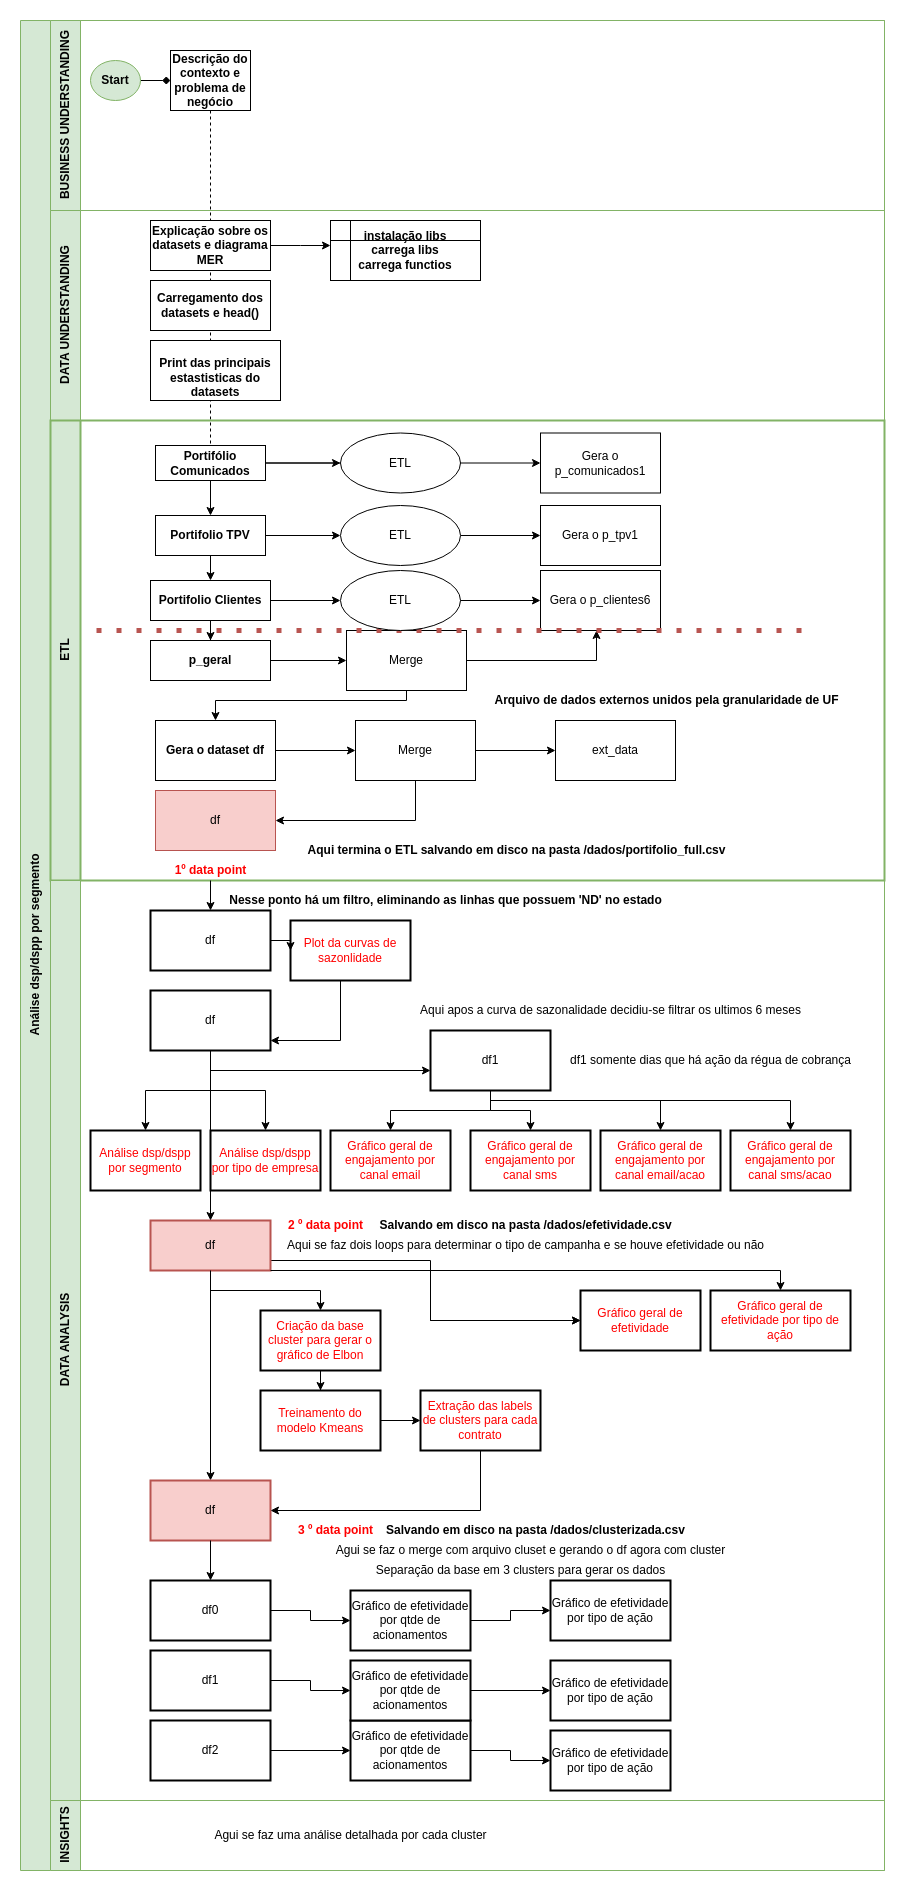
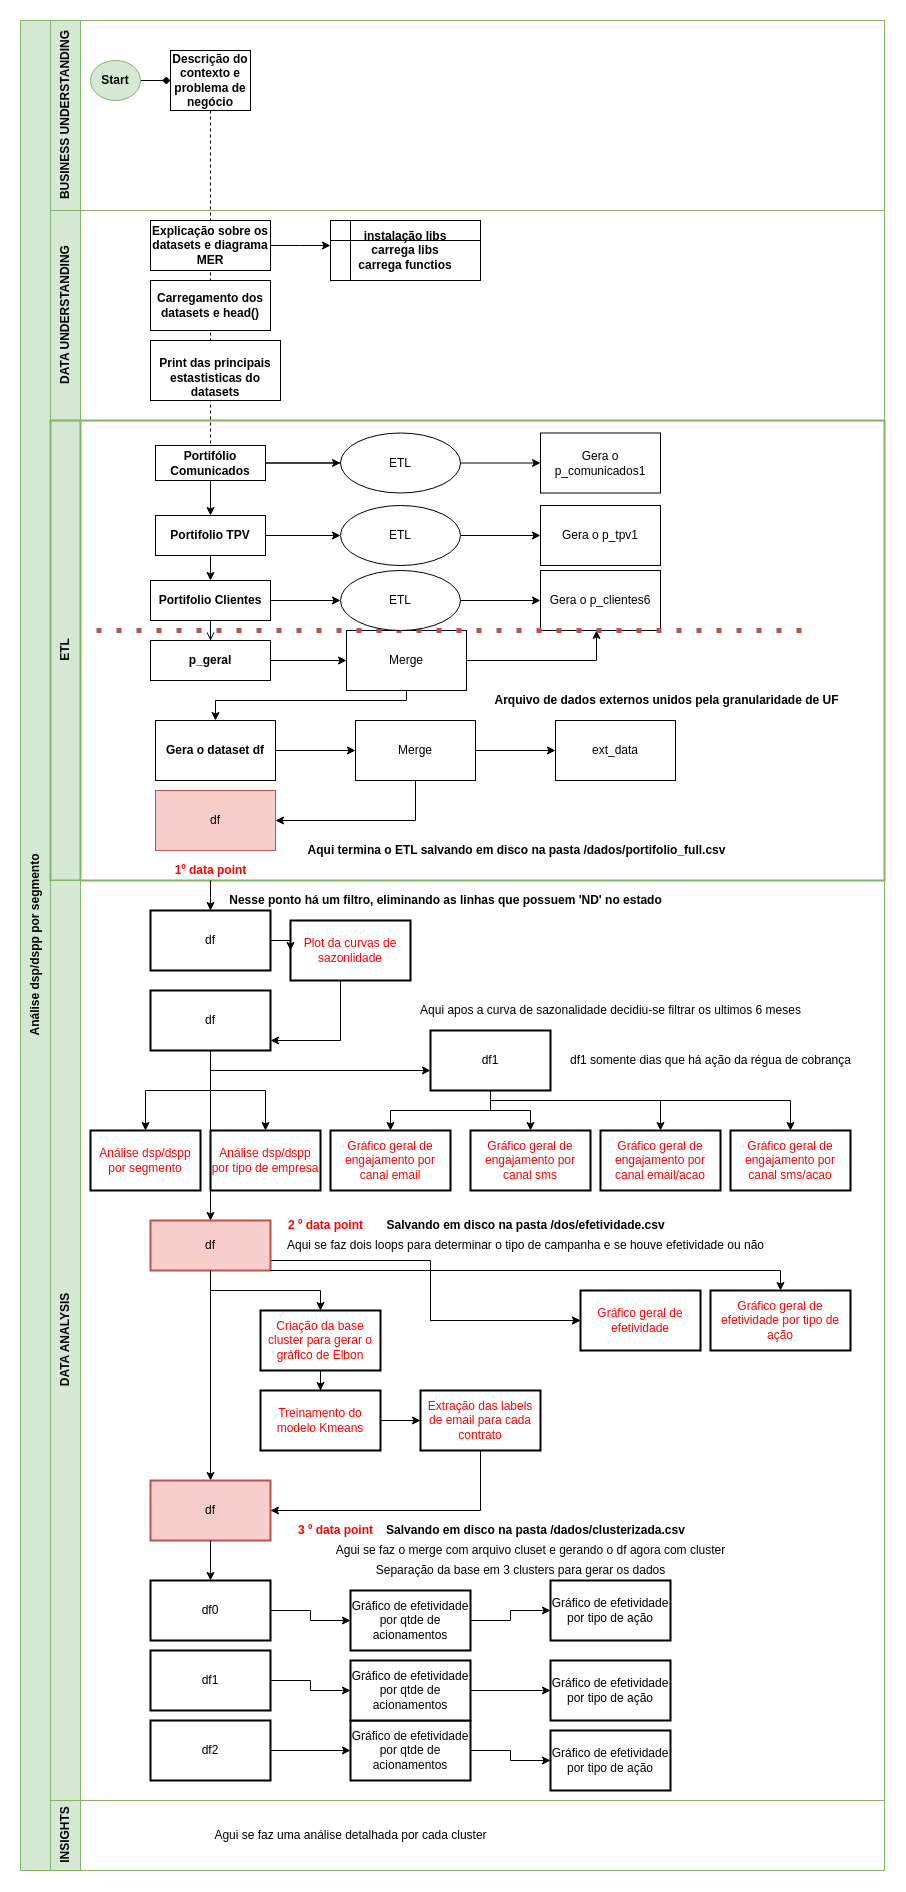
(211, 633) -> (211, 634)
(526, 1226) -> (526, 1226)
(481, 1421) -> (481, 1421)
